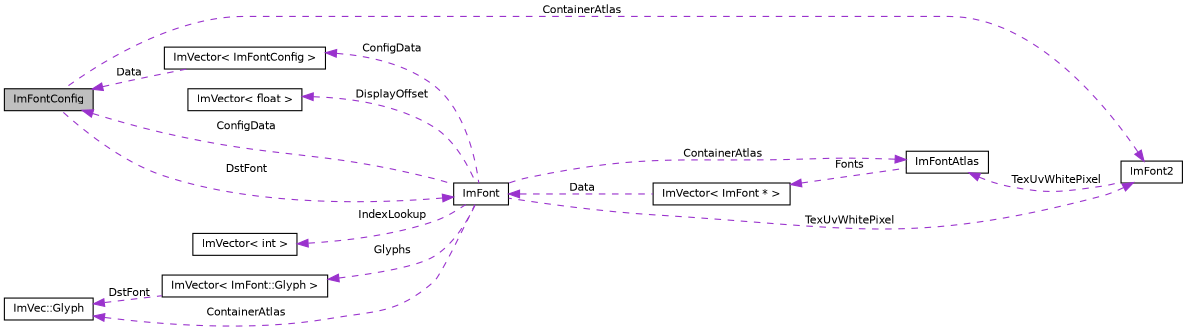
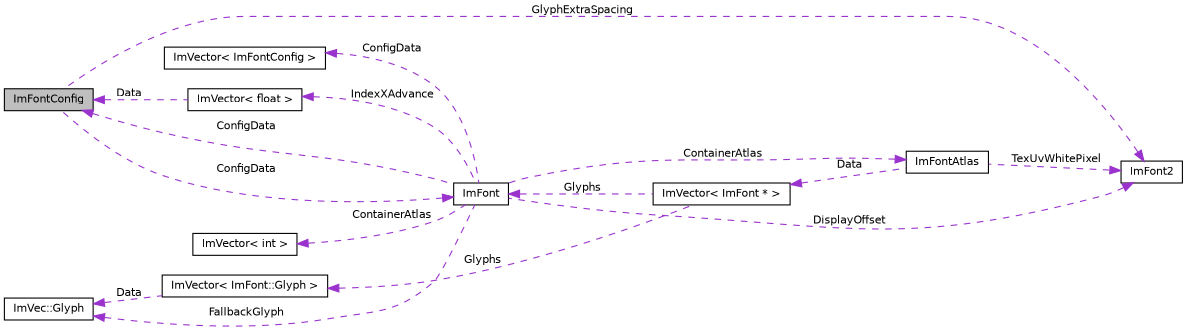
(581, 10) -> (581, 10)
(146, 77) -> (146, 100)
(391, 95) -> (391, 95)
(848, 165) -> (848, 165)
(245, 169) -> (245, 169)
(581, 188) -> (581, 188)
(1049, 191) -> (1049, 167)
(391, 215) -> (391, 215)
(848, 221) -> (848, 221)
(420, 263) -> (520, 262)
(128, 293) -> (128, 293)
(245, 313) -> (245, 313)
